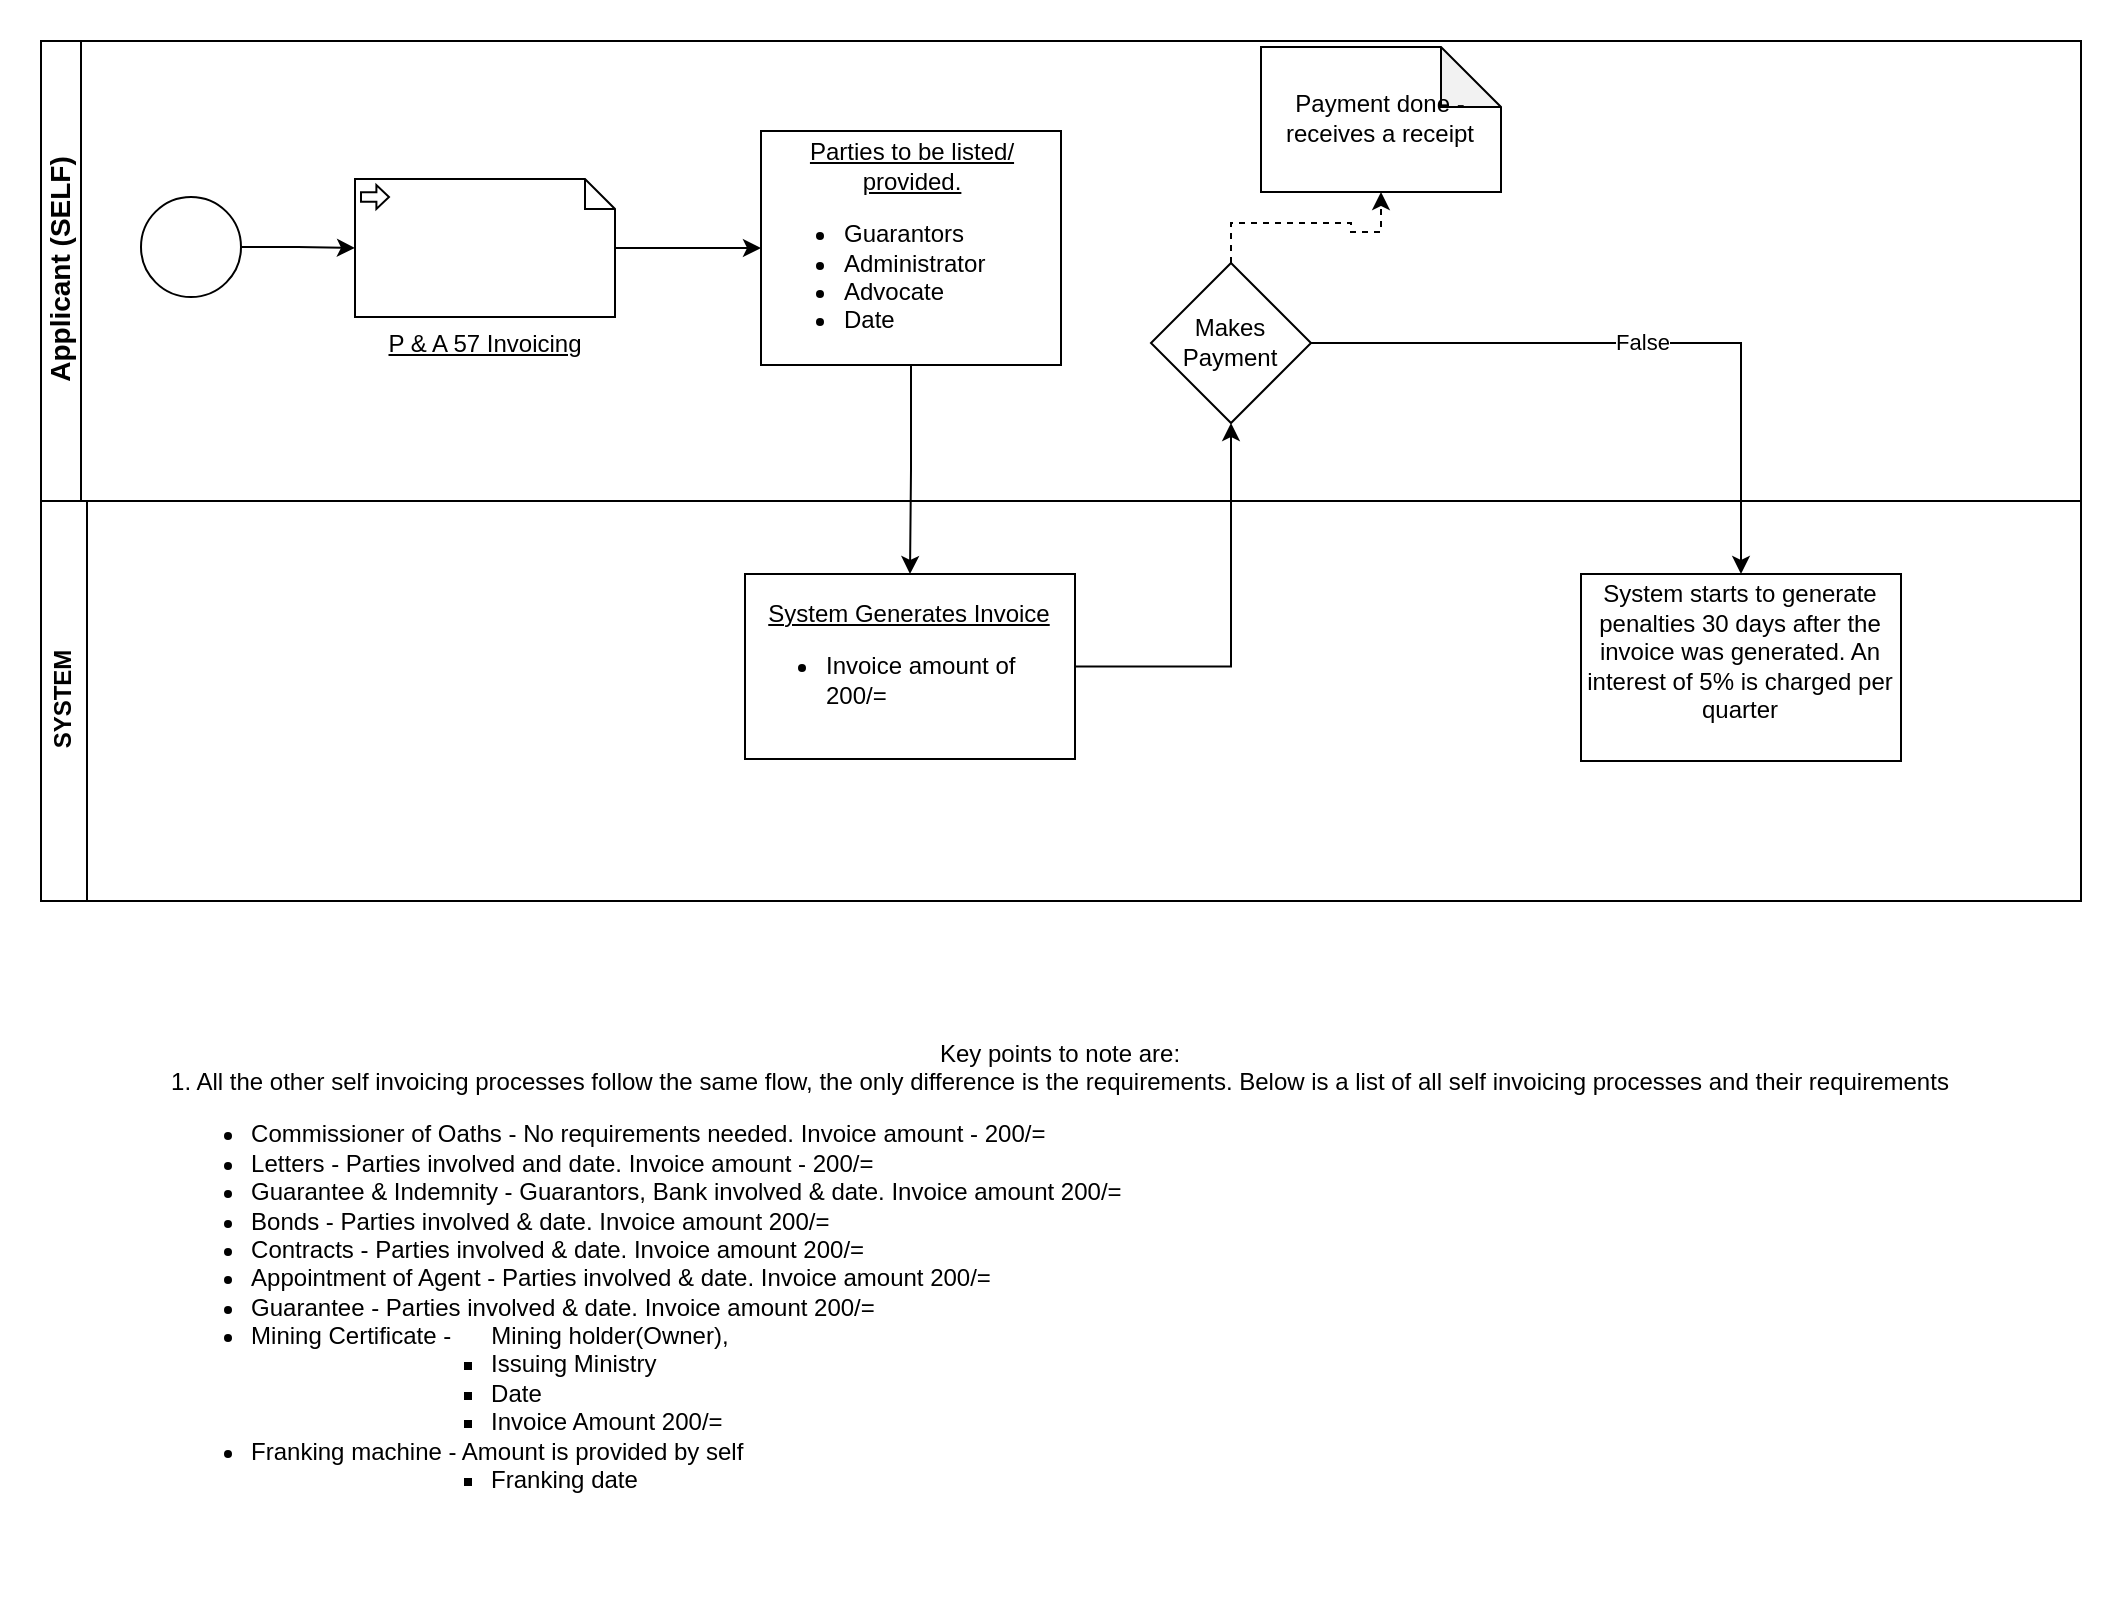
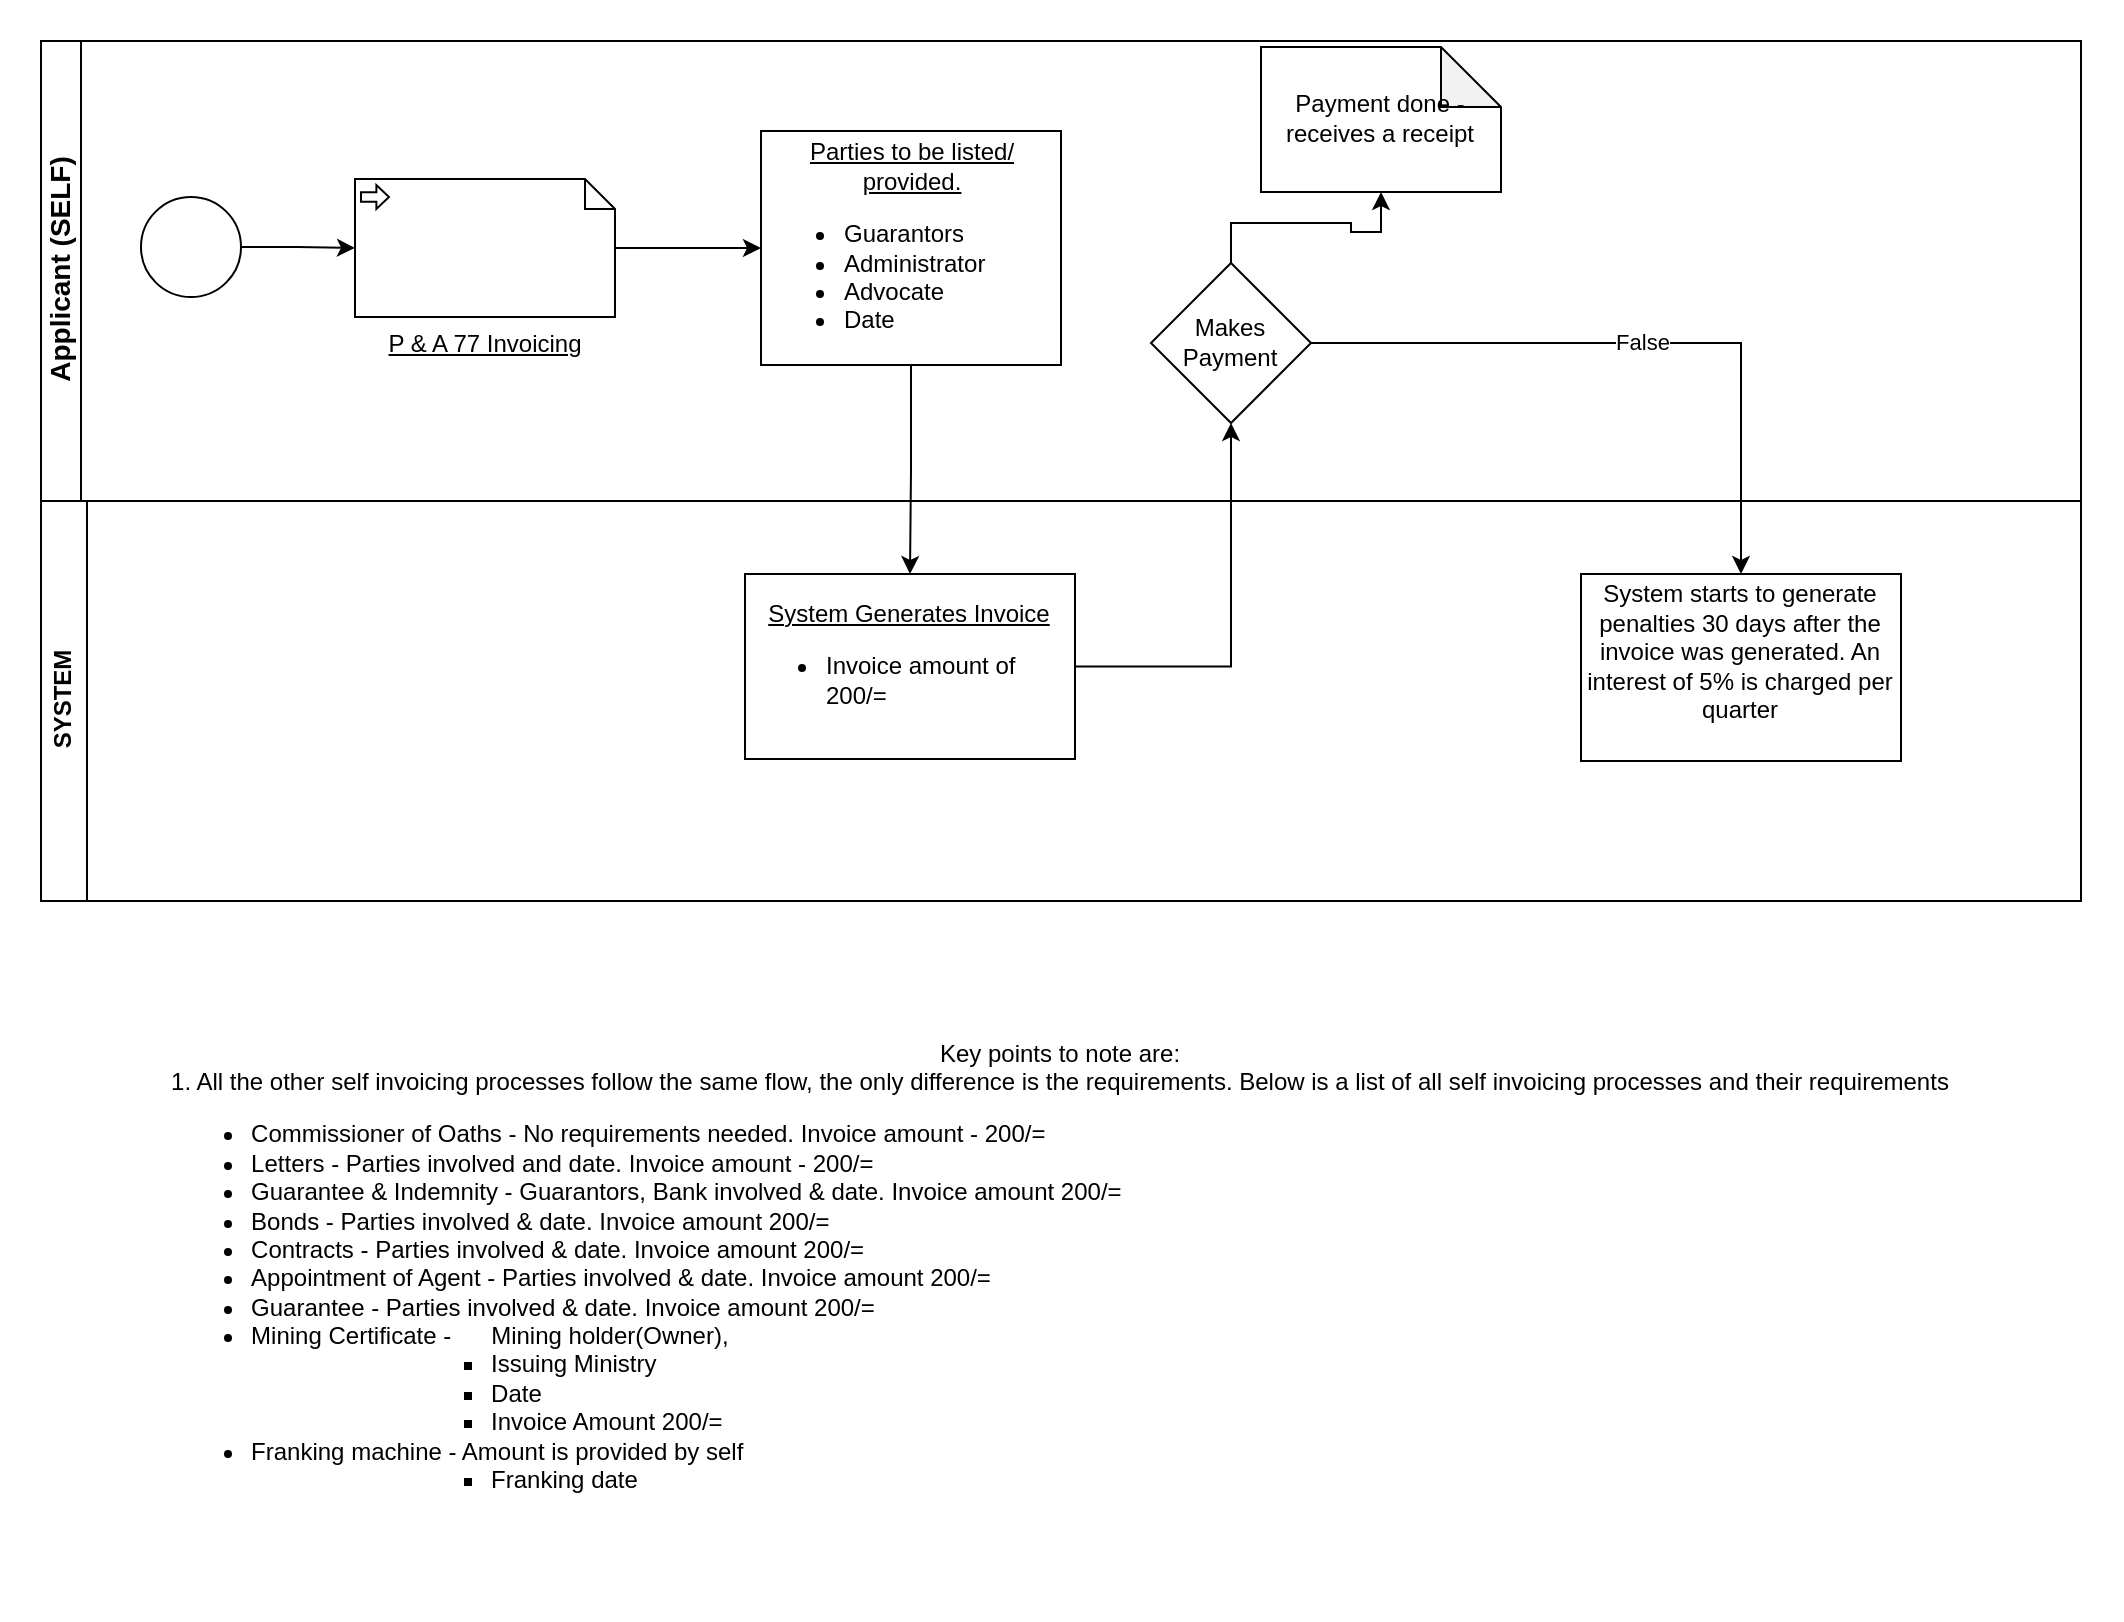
(1306, 223) -> (1306, 223)
(486, 345) -> (486, 345)
